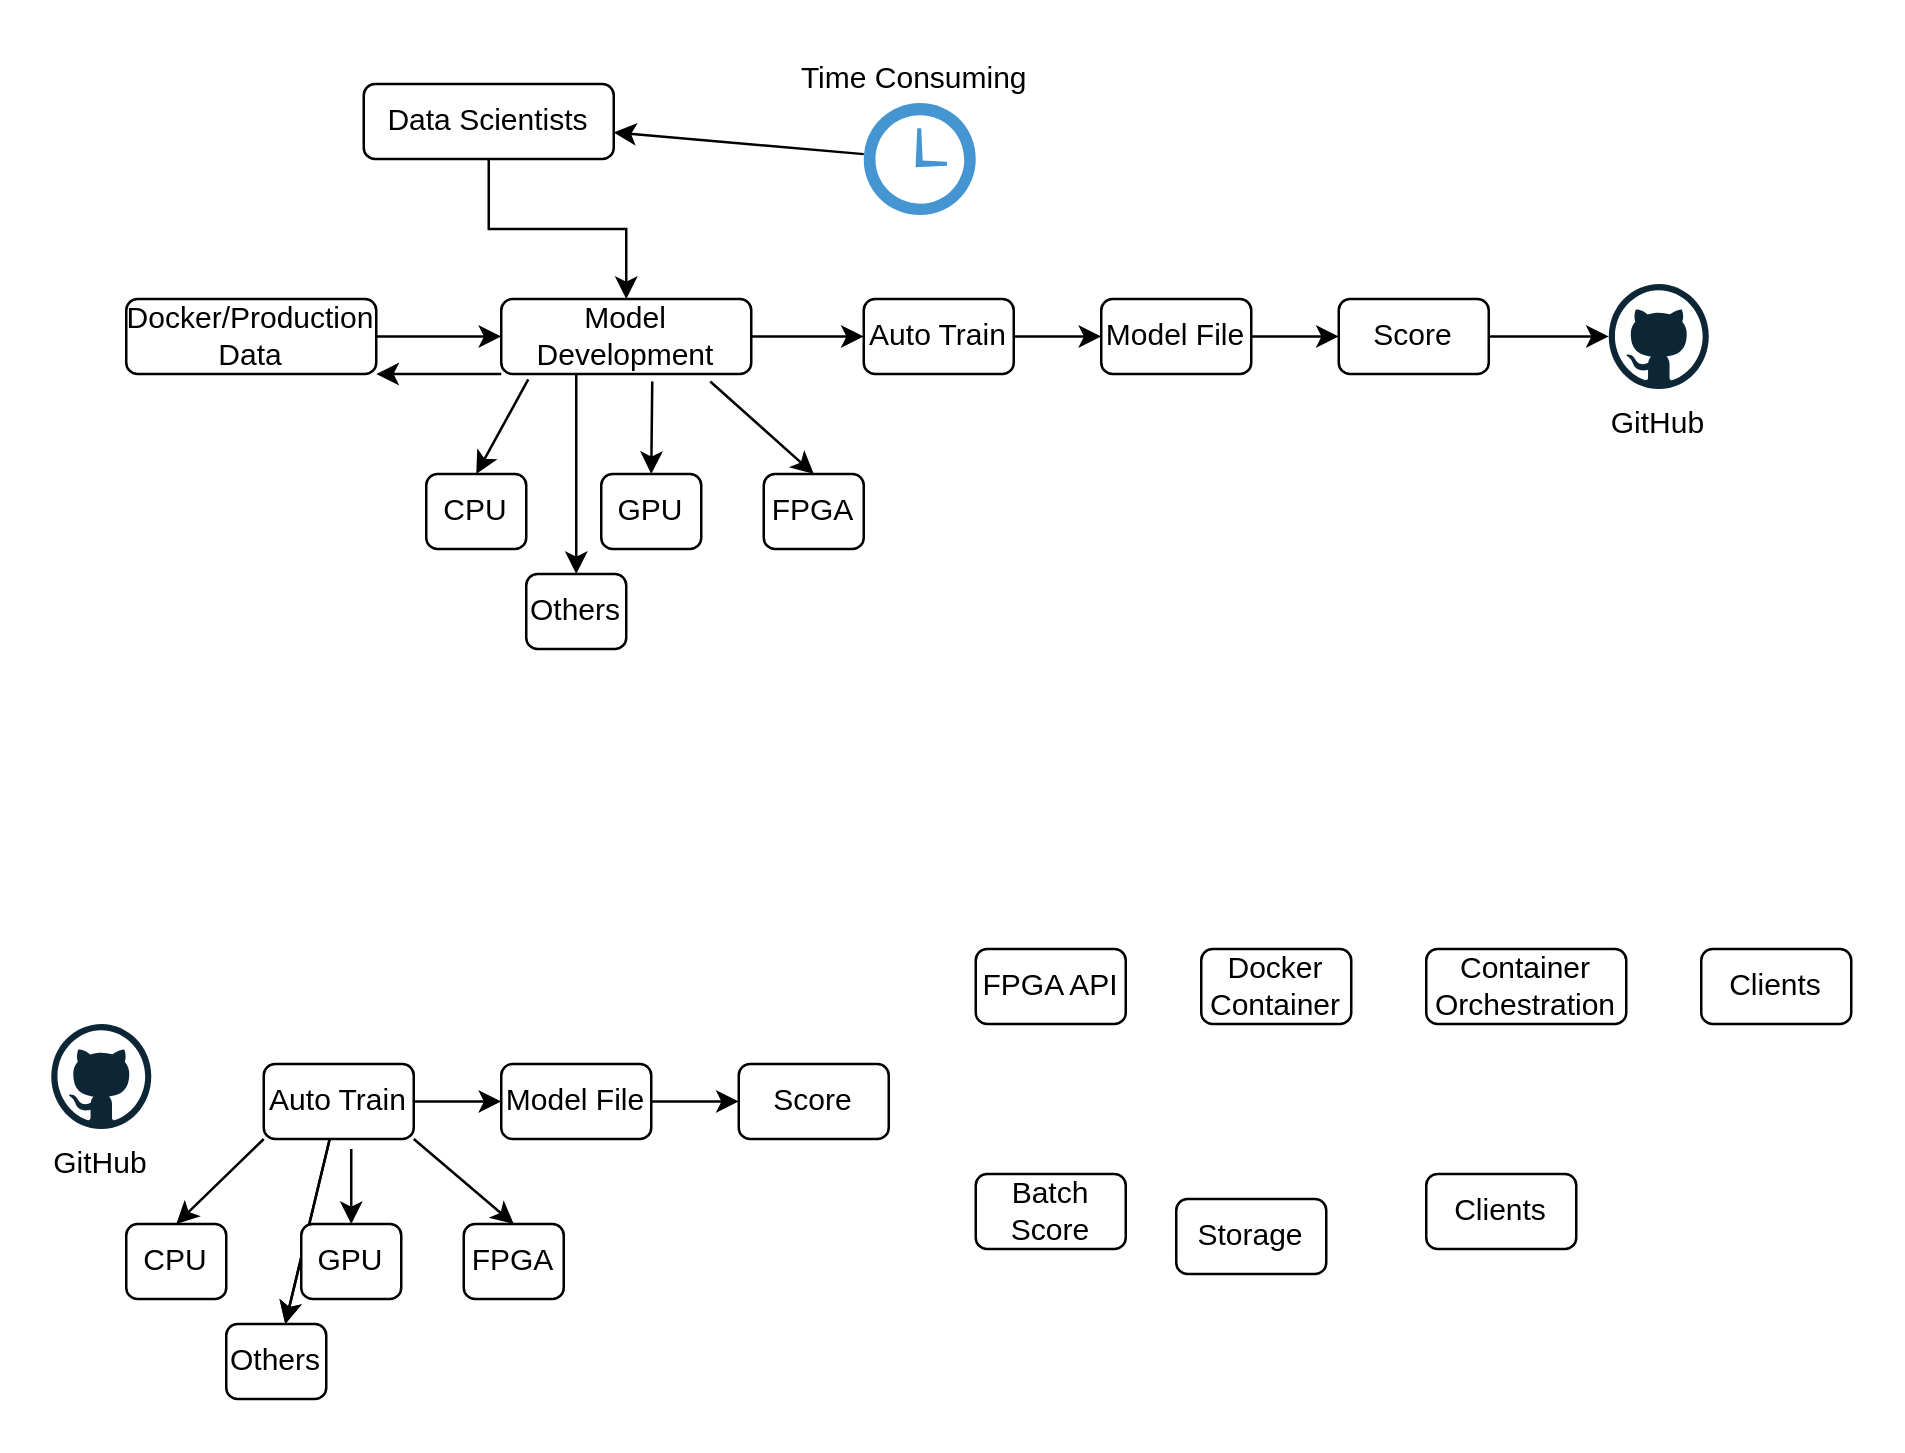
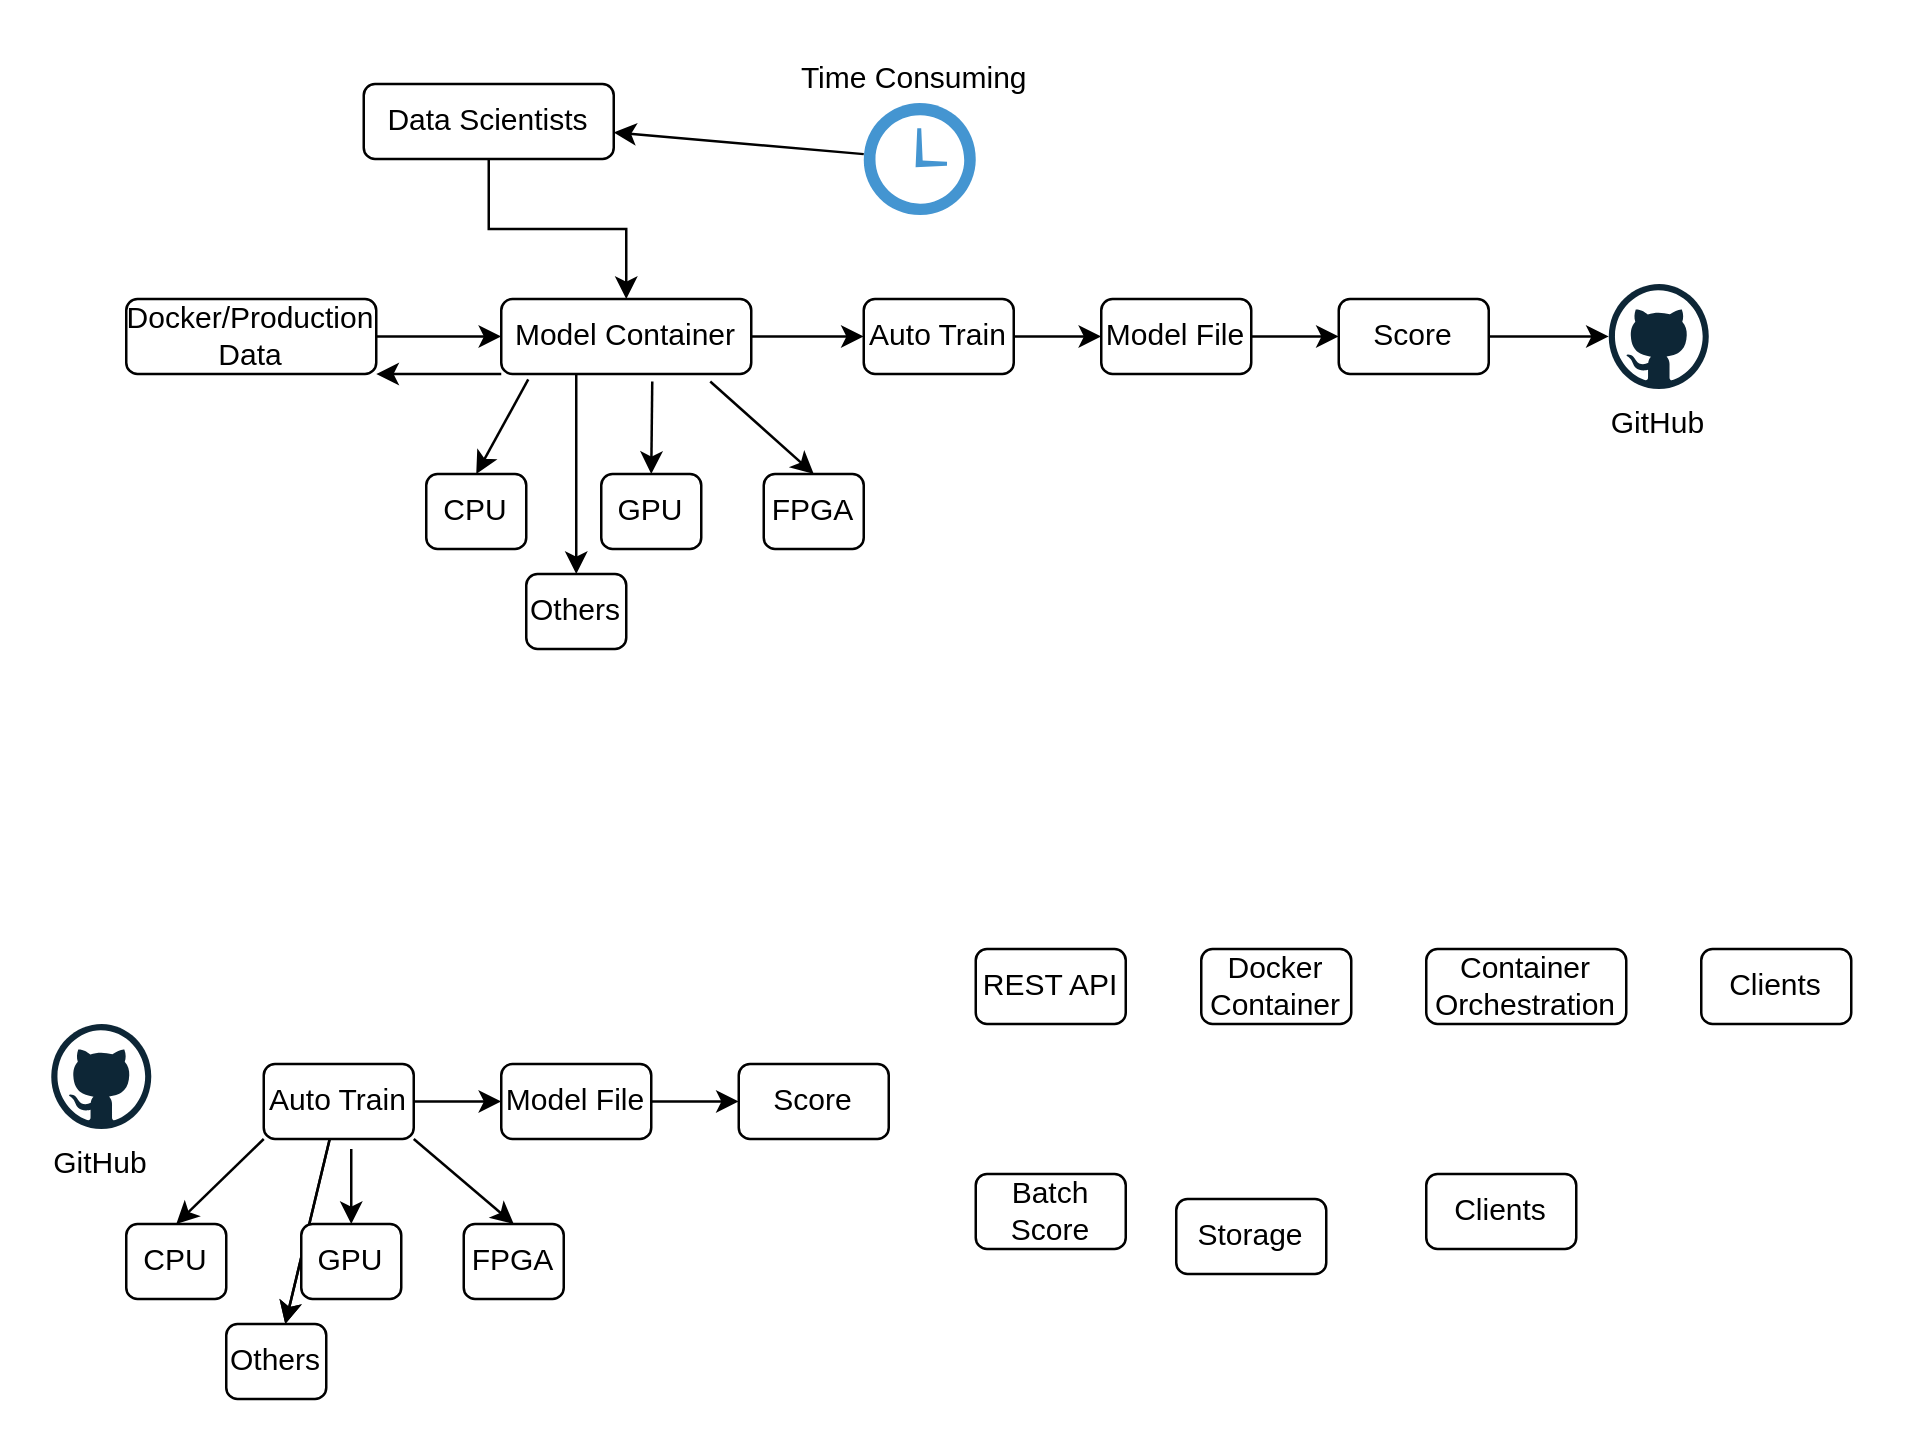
(626, 336) -> (626, 336)
(1051, 986) -> (1051, 986)
